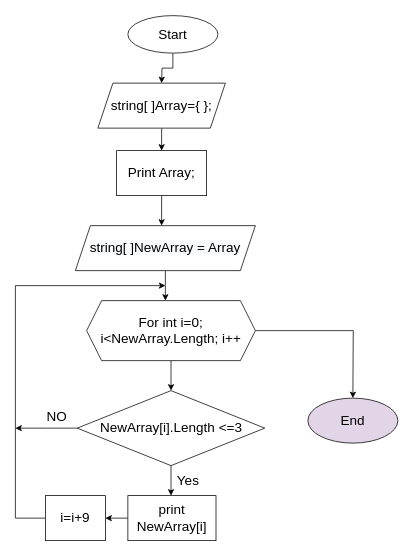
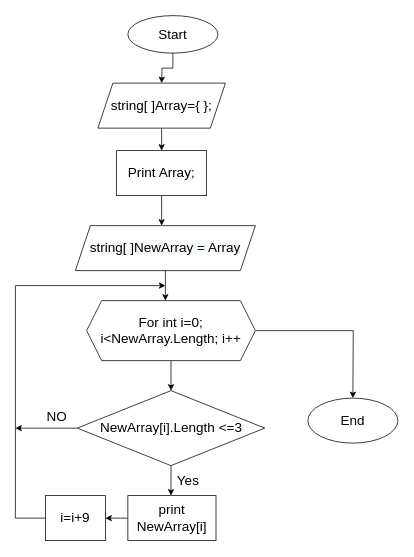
(353, 420) -> (353, 420)
